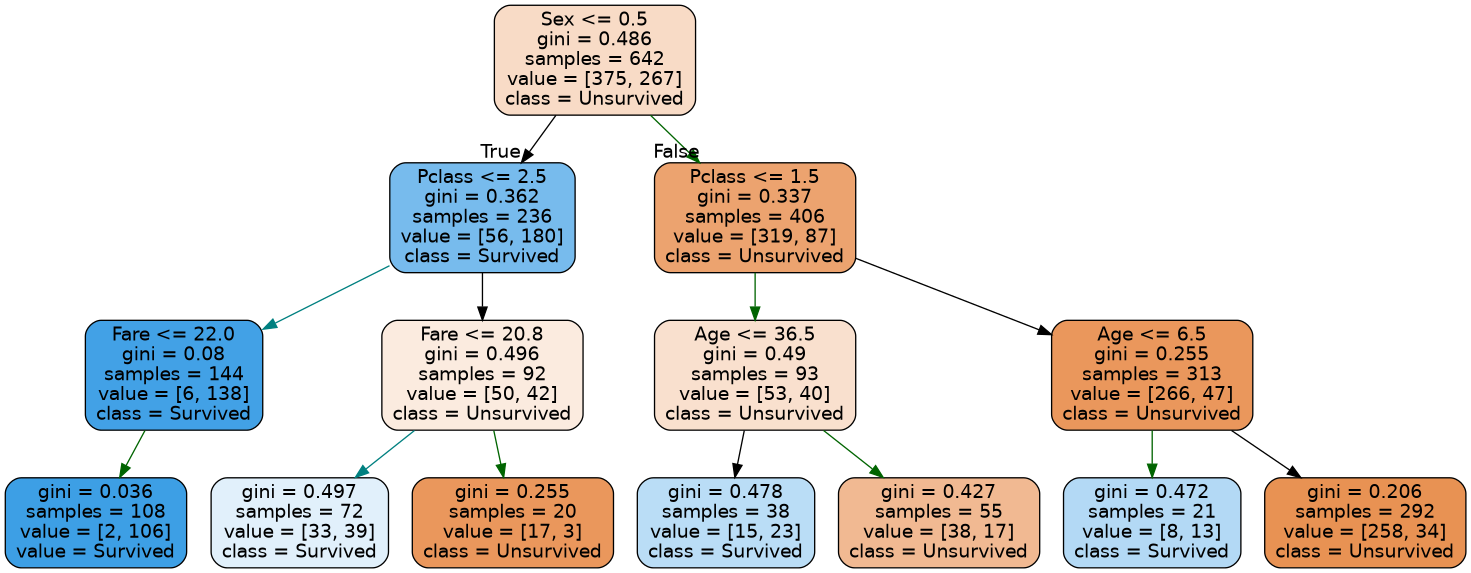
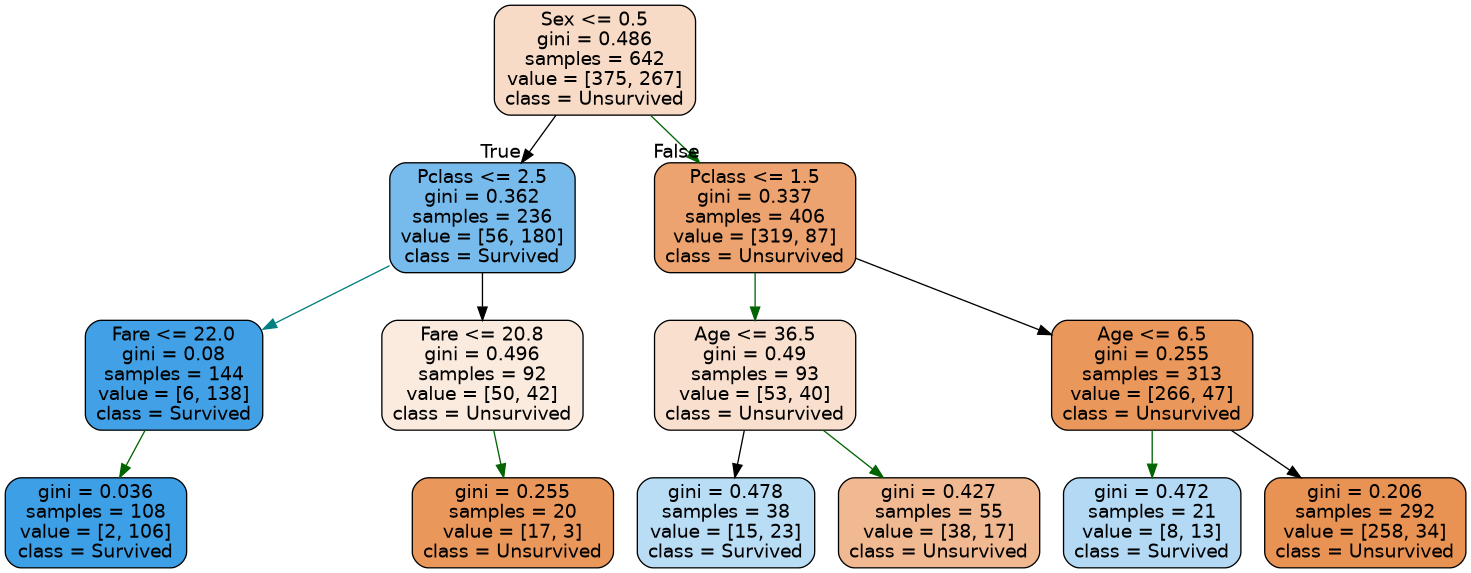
(96, 523) -> (96, 523)
(300, 523) -> none
